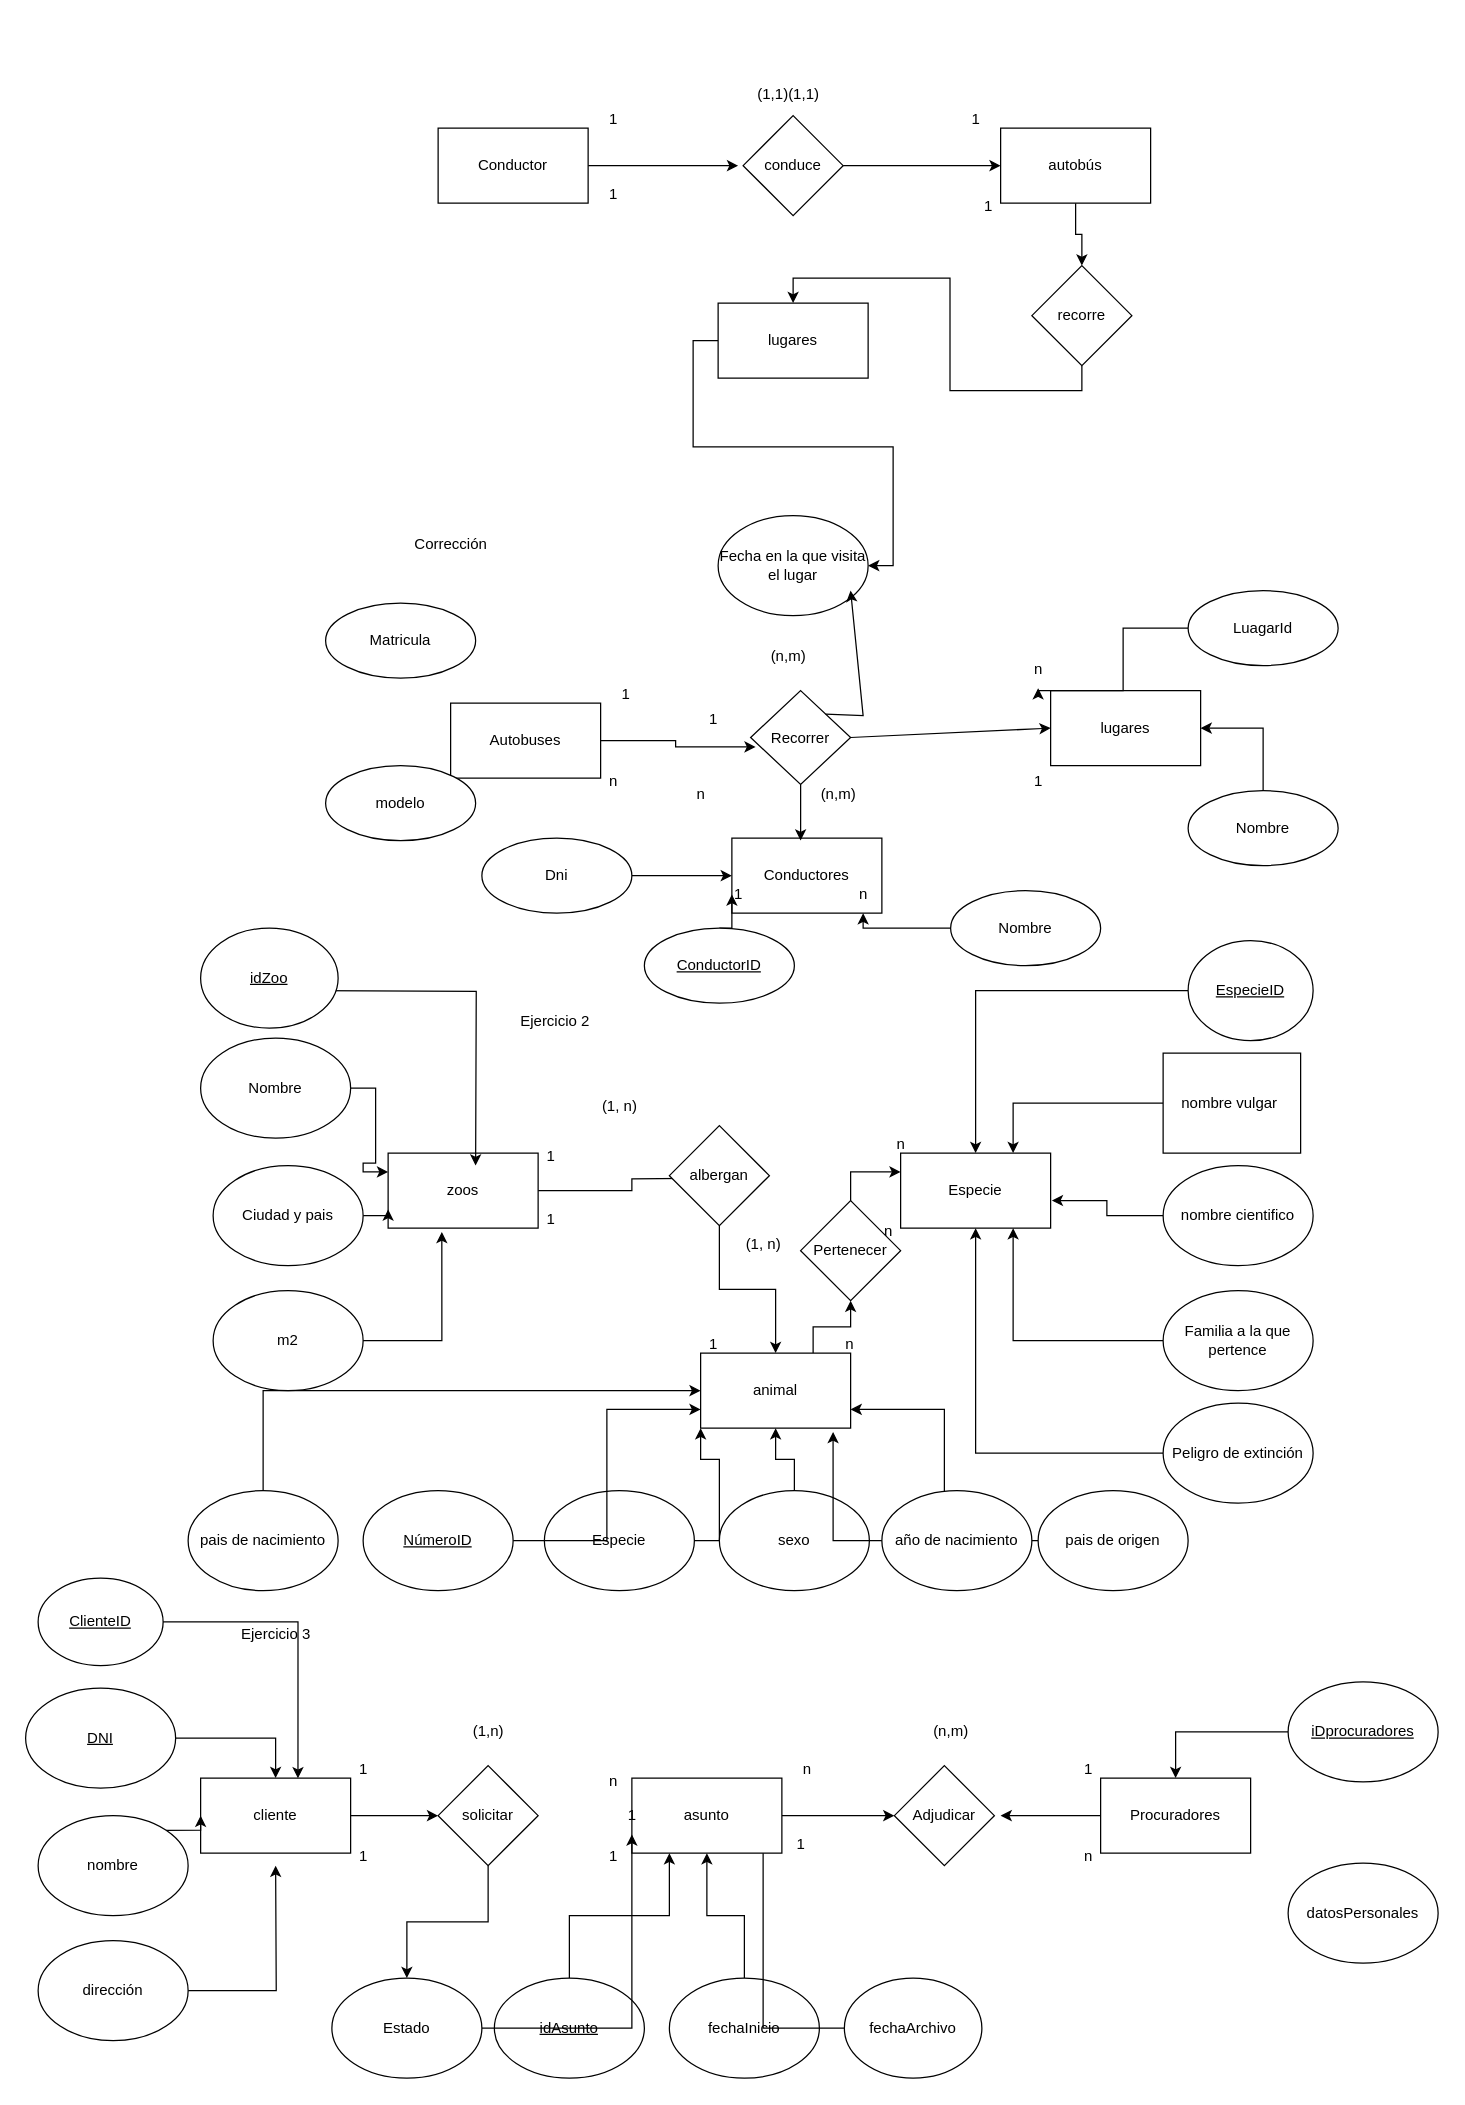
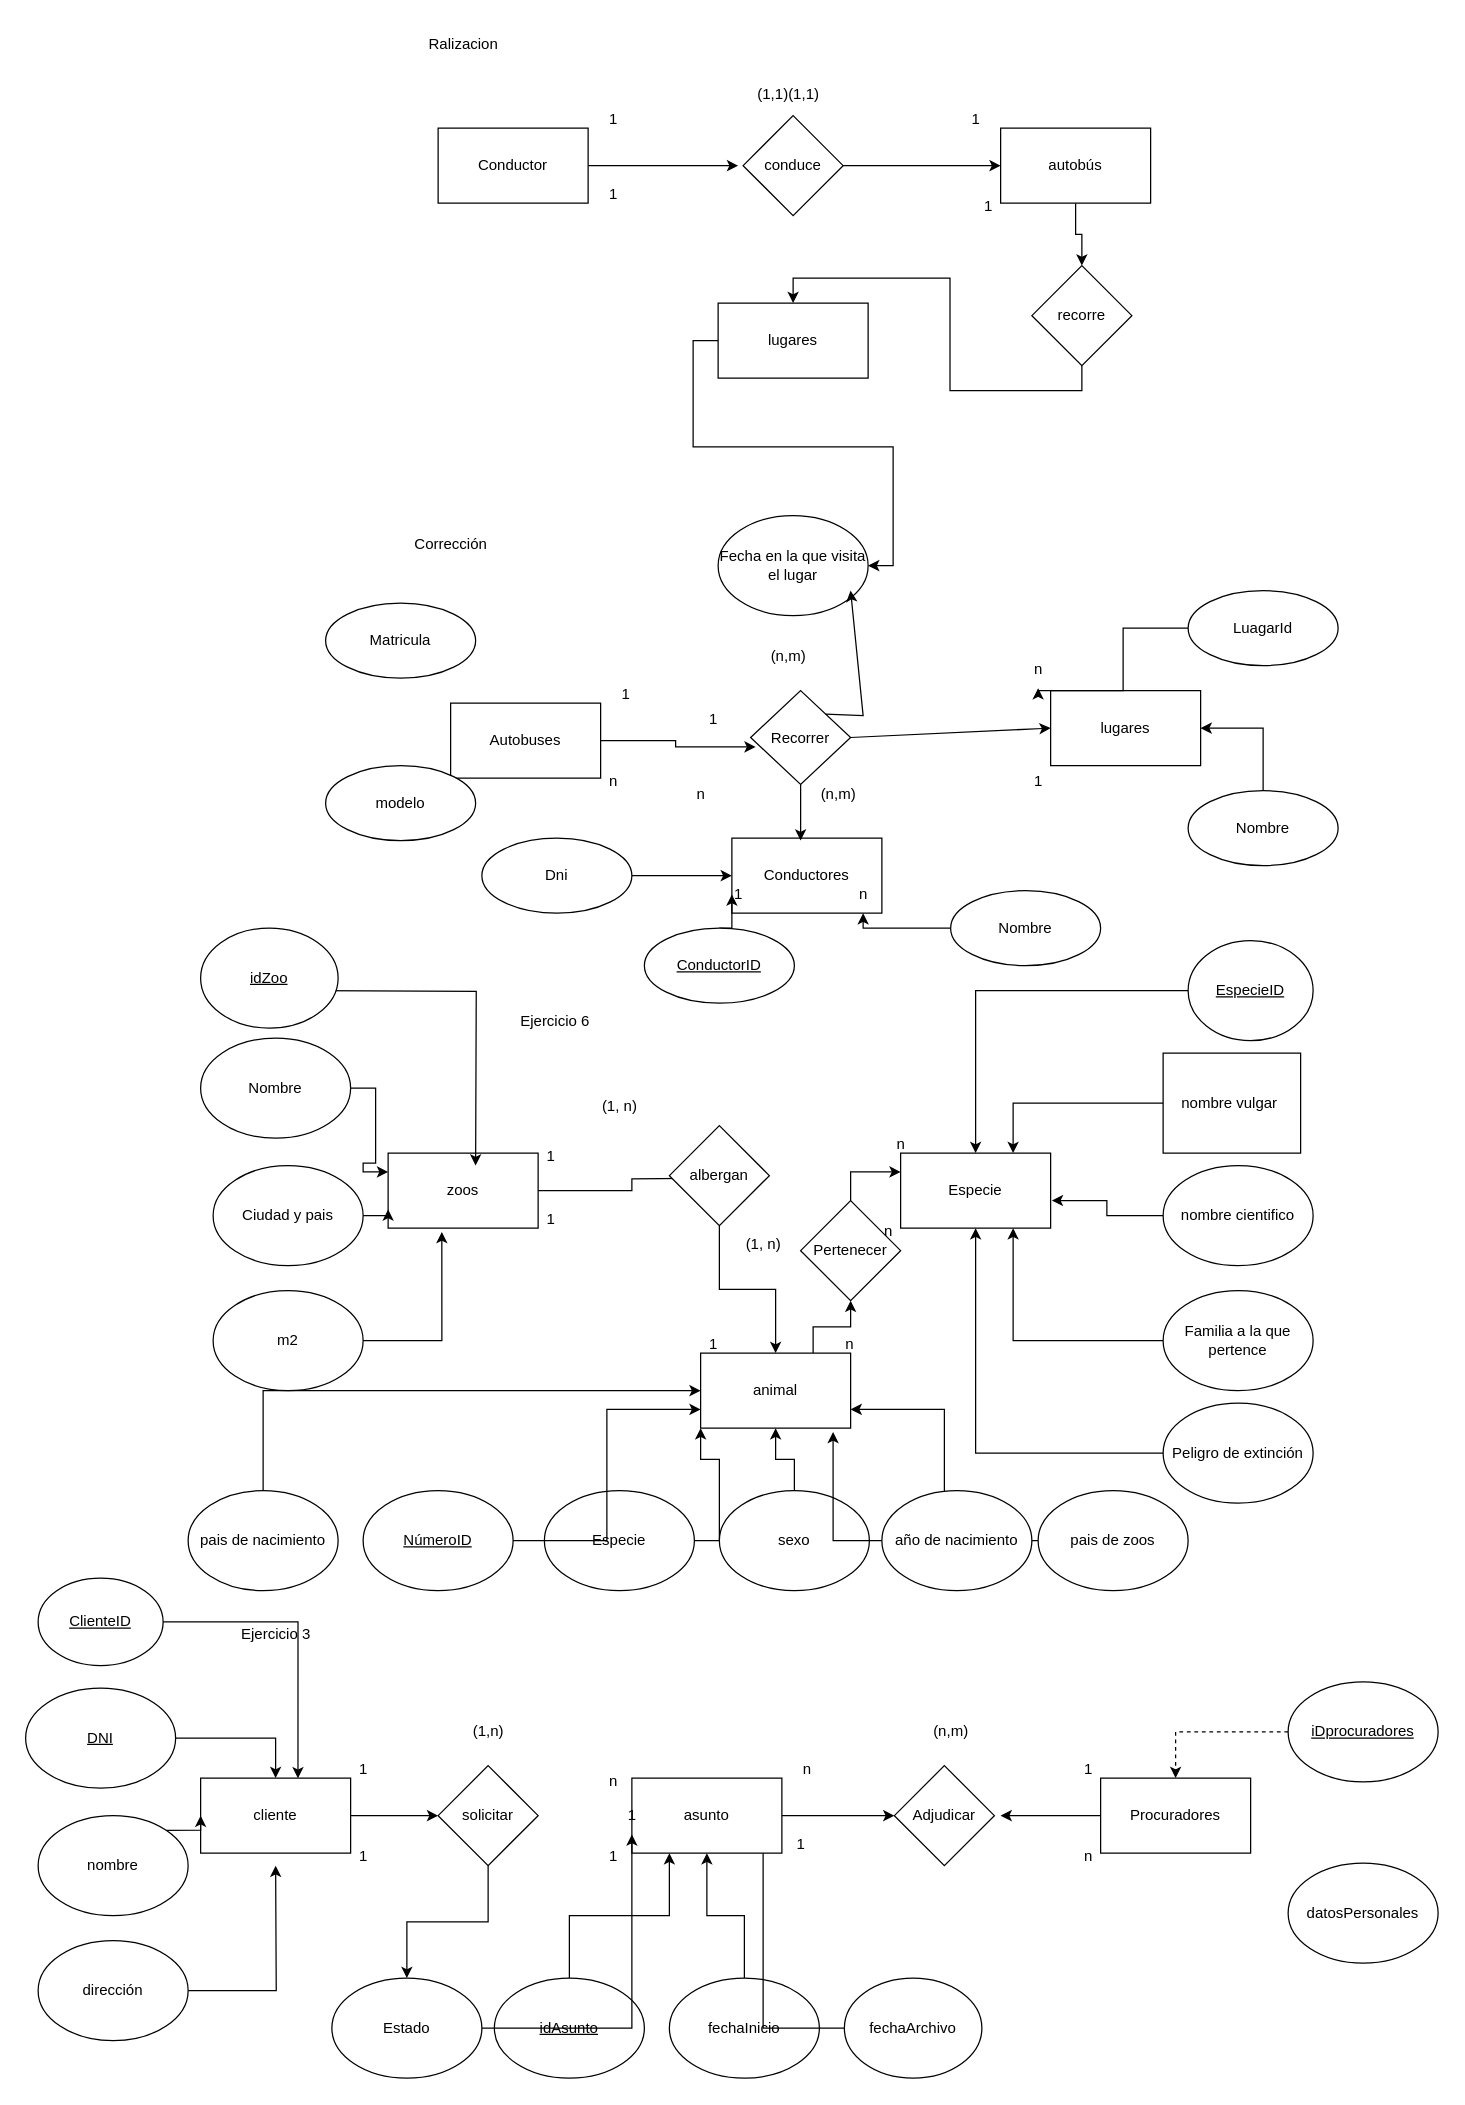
none -> (463, 44)
(558, 1022) -> (558, 1022)
(1113, 1541) -> (1113, 1541)
(1212, 1732) -> (1212, 1732)
